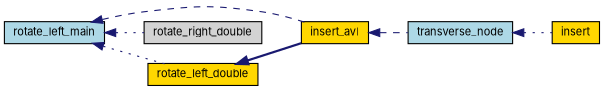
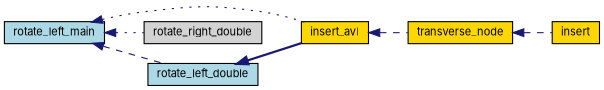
(204, 7) -> (204, 7)
(460, 33) -> (460, 33)
(538, 33) -> (538, 33)
(134, 55) -> (134, 55)
(203, 74) -> (203, 74)
